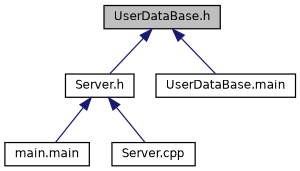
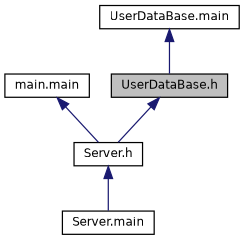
(198, 56) -> (169, 58)
(69, 125) -> (82, 125)
(154, 154) -> (108, 223)
